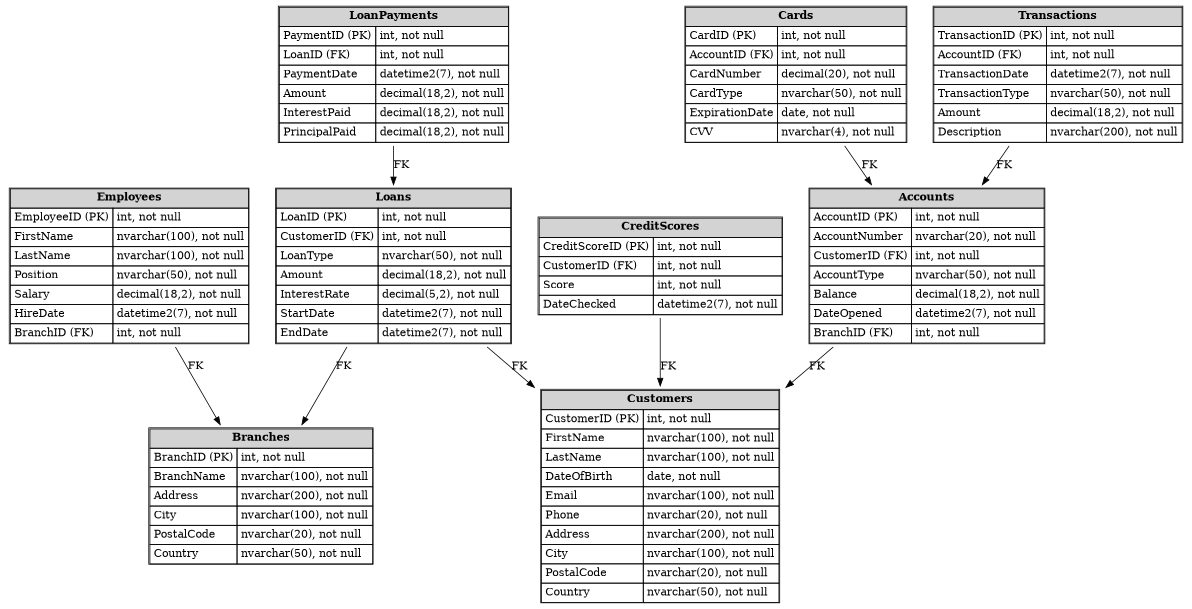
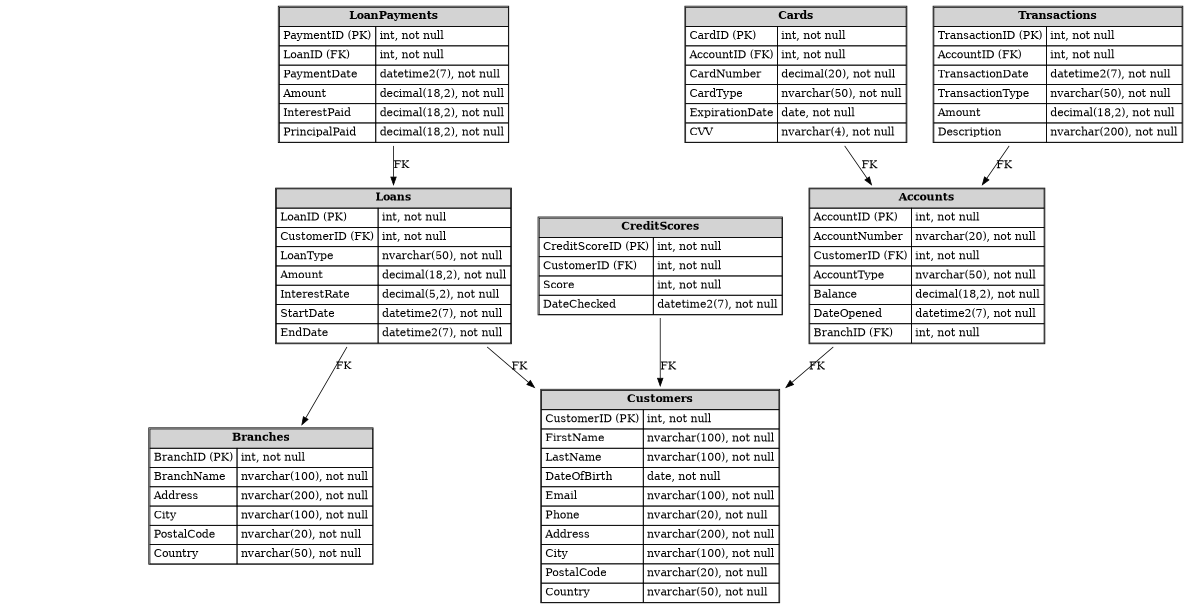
(129, 266) -> none
